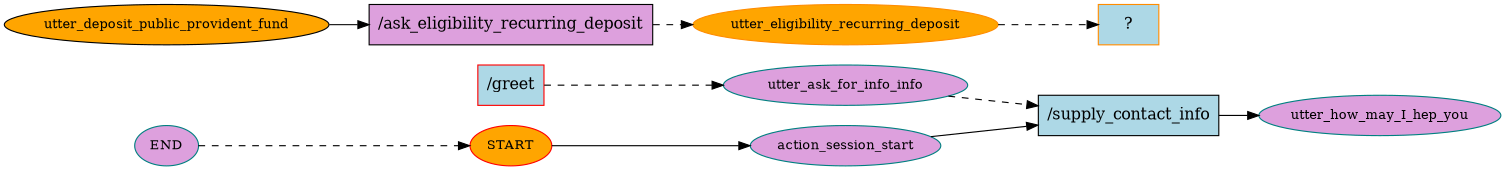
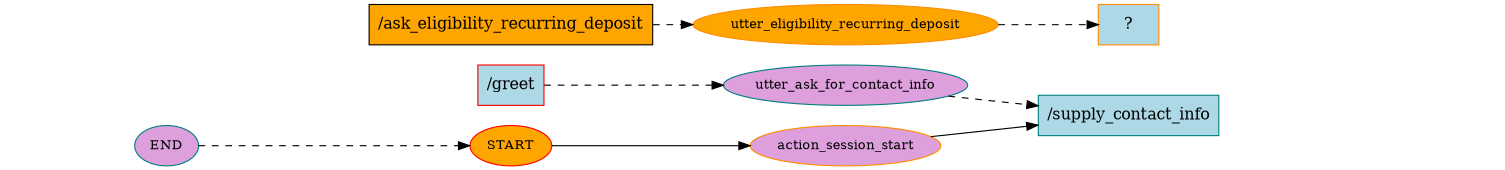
(167, 25) -> none
(511, 25) -> (511, 25)
(846, 85) -> (846, 85)
(1129, 115) -> (1129, 115)
(1380, 115) -> none
(846, 146) -> (846, 146)
